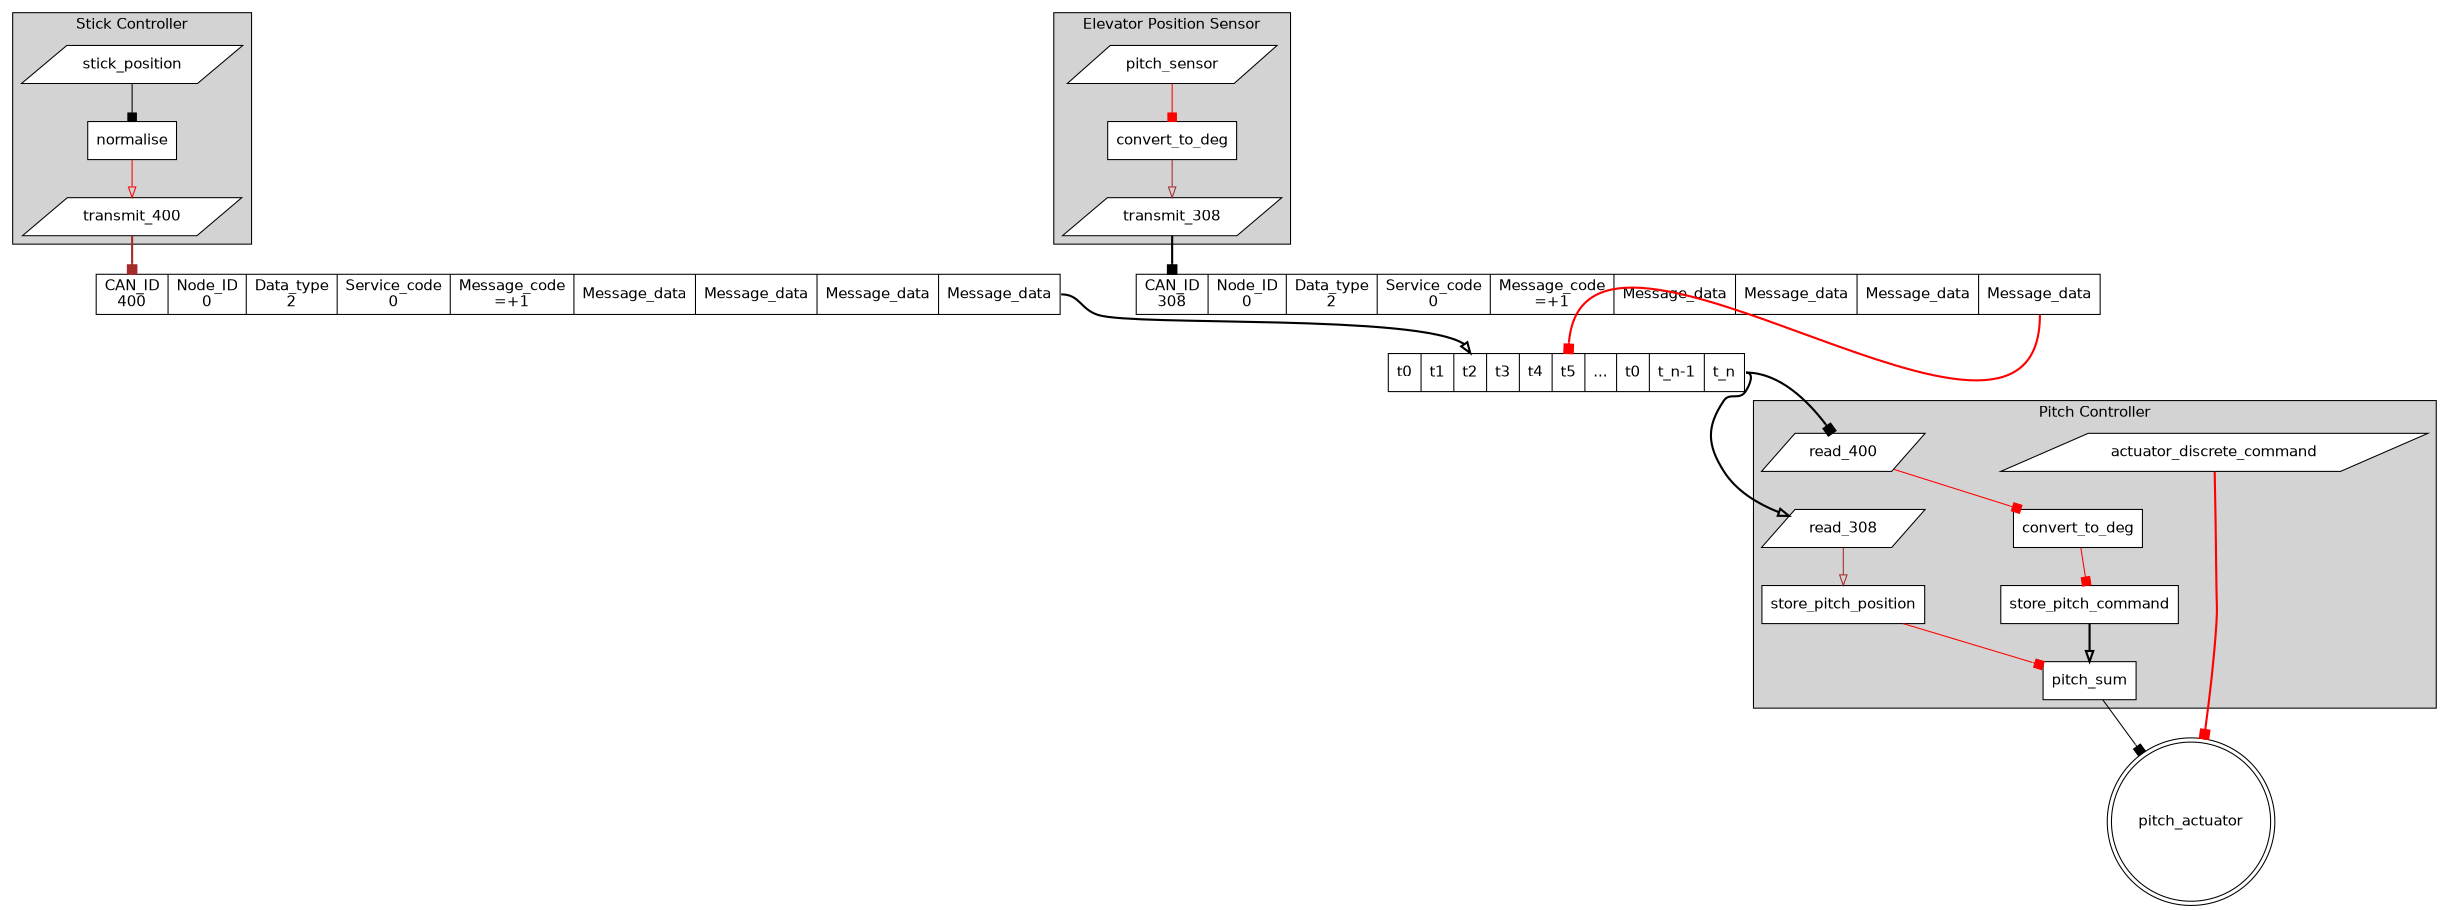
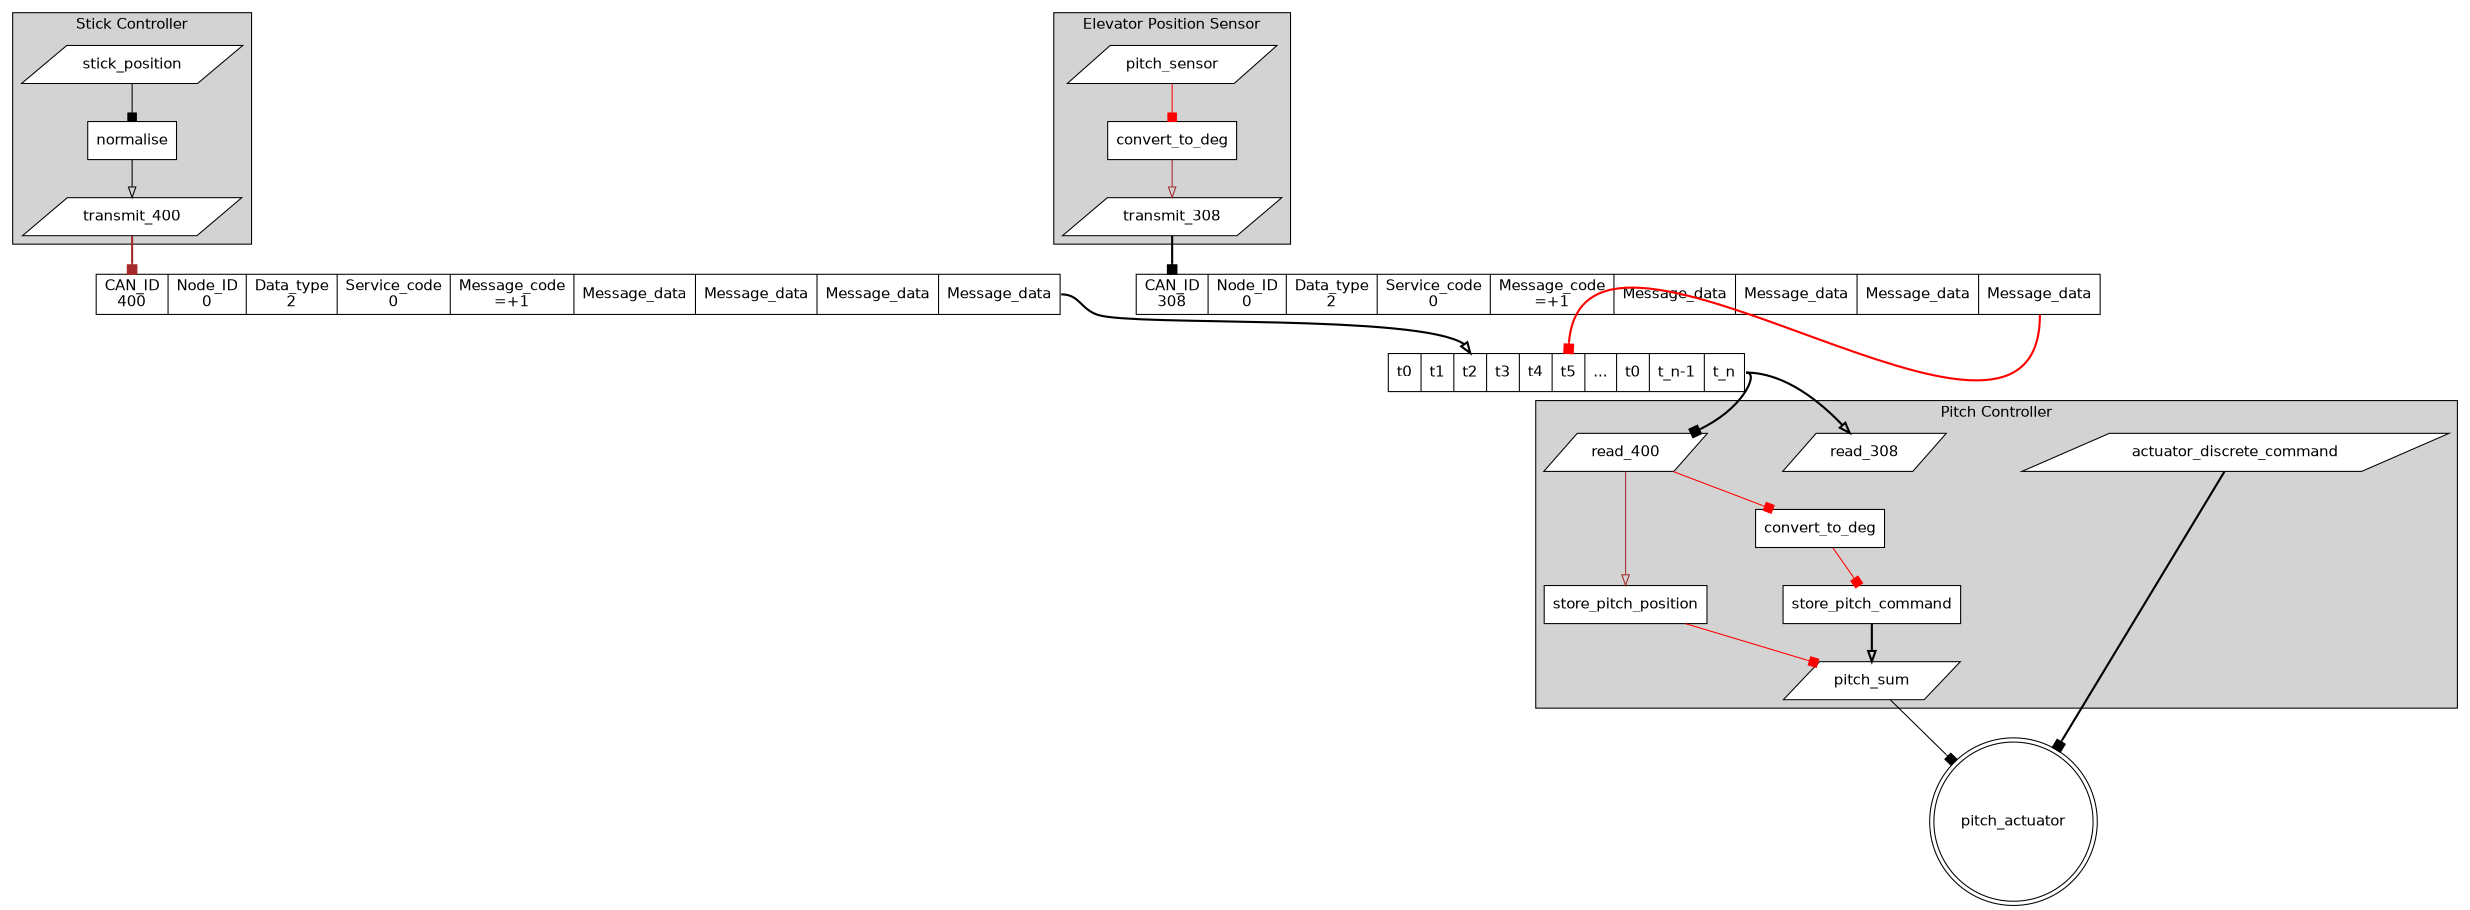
(132, 173) -> (132, 173)
(1843, 561) -> (1626, 523)
(2217, 600) -> (2143, 606)
(2090, 681) -> (1872, 681)
